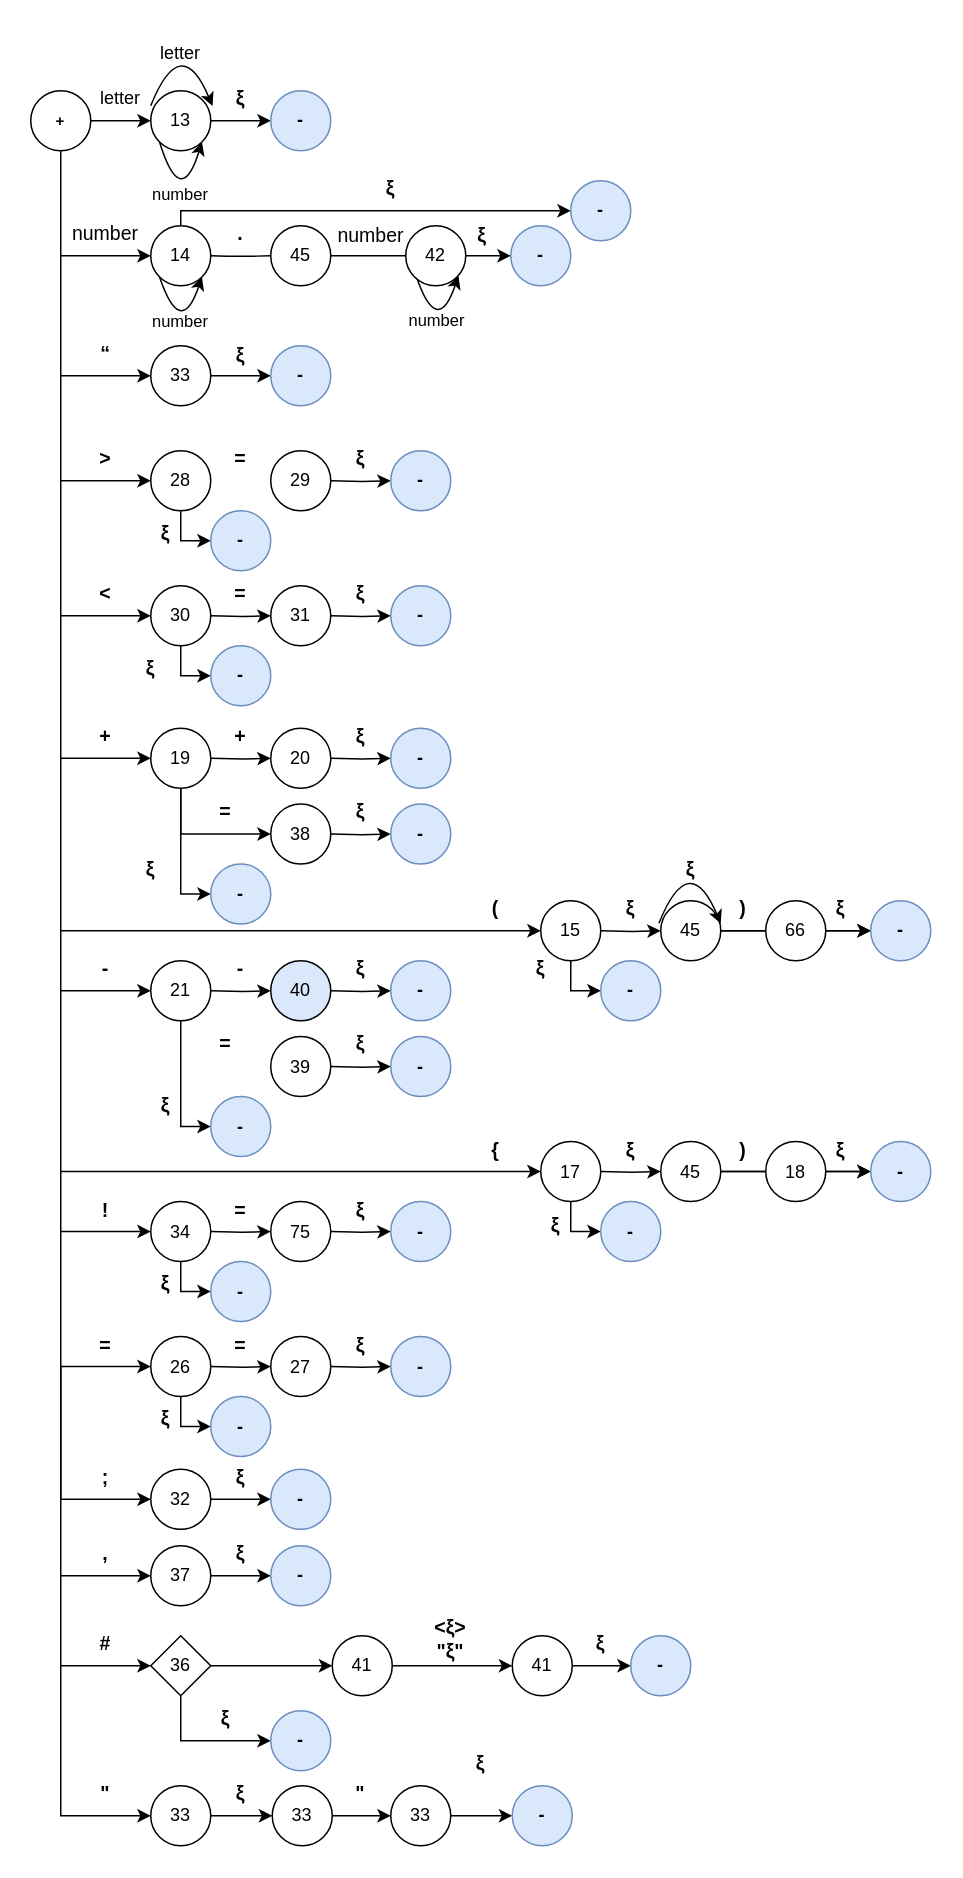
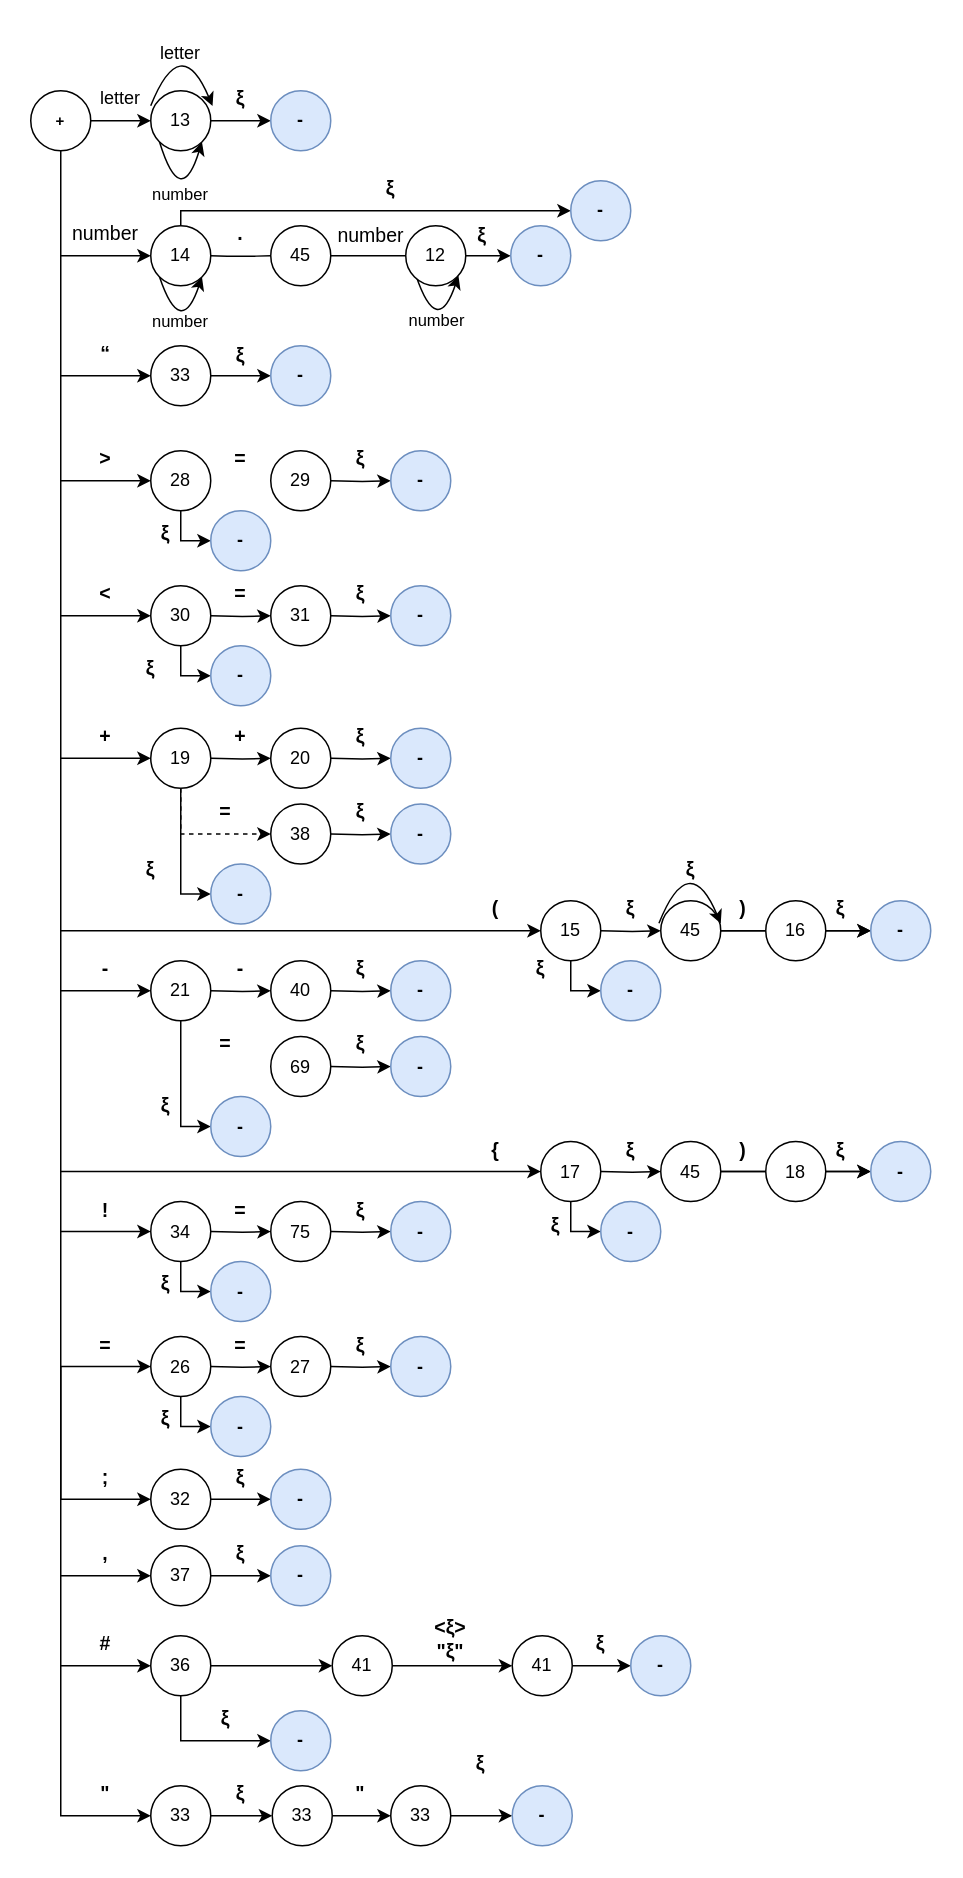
(436, 256) -> (436, 256)
(222, 834) -> (222, 834)
(796, 931) -> (796, 931)
(301, 991) -> (301, 991)
(301, 1067) -> (301, 1067)
(181, 1666) -> (181, 1666)
